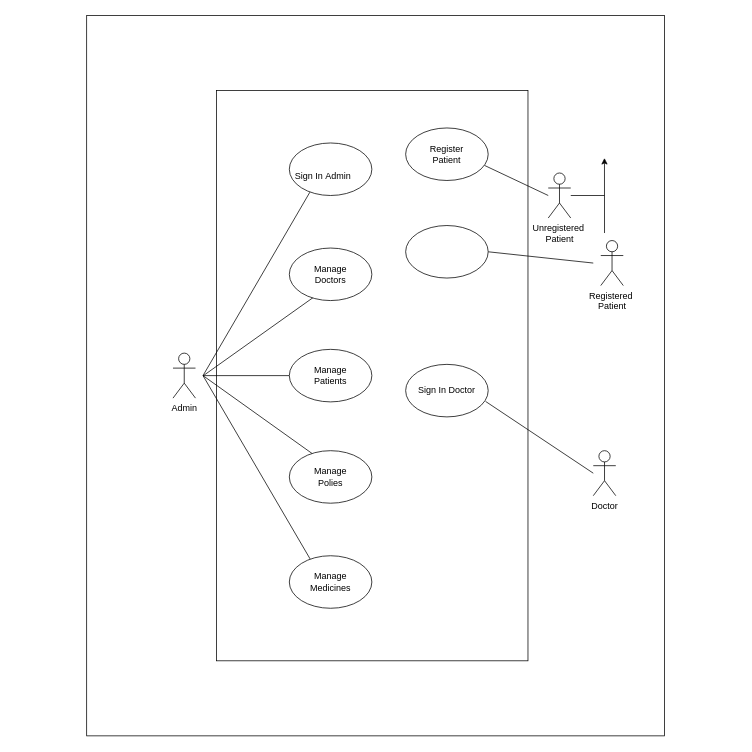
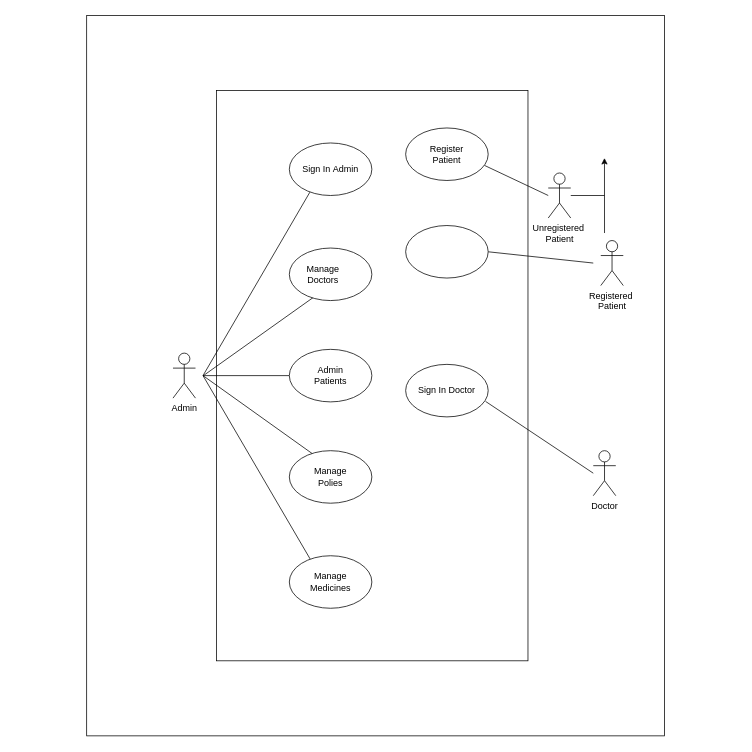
(323, 177) -> (330, 169)
(330, 274) -> (323, 274)
(330, 375) -> (330, 375)
